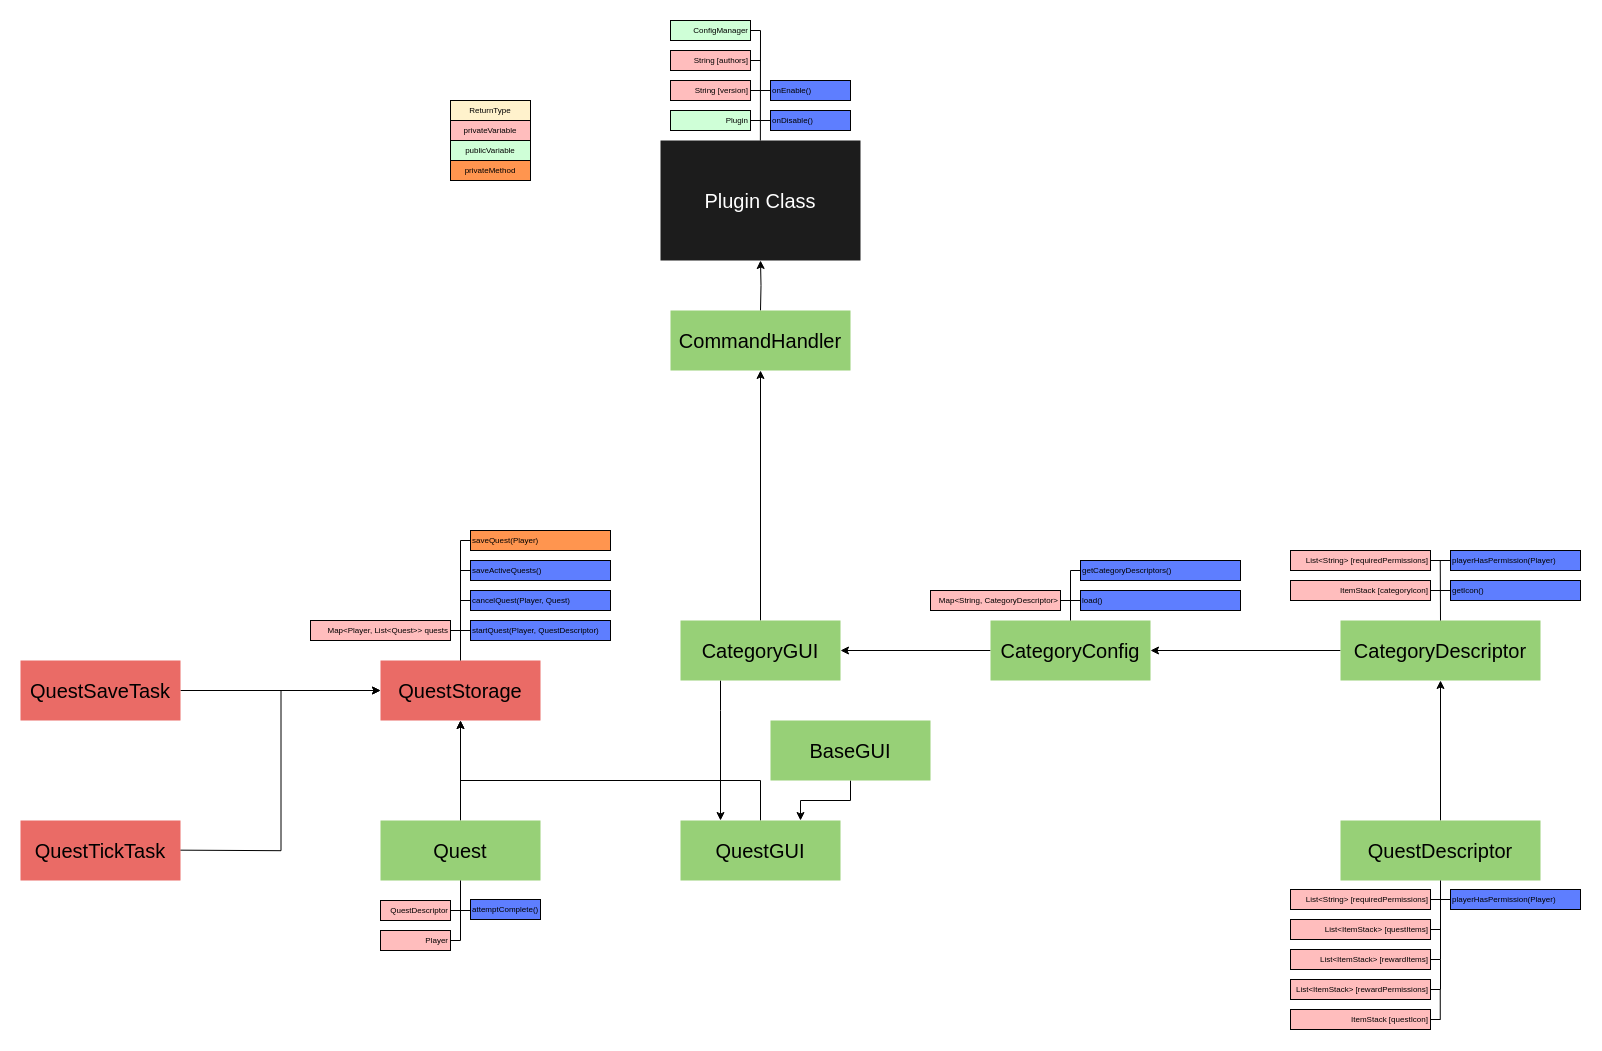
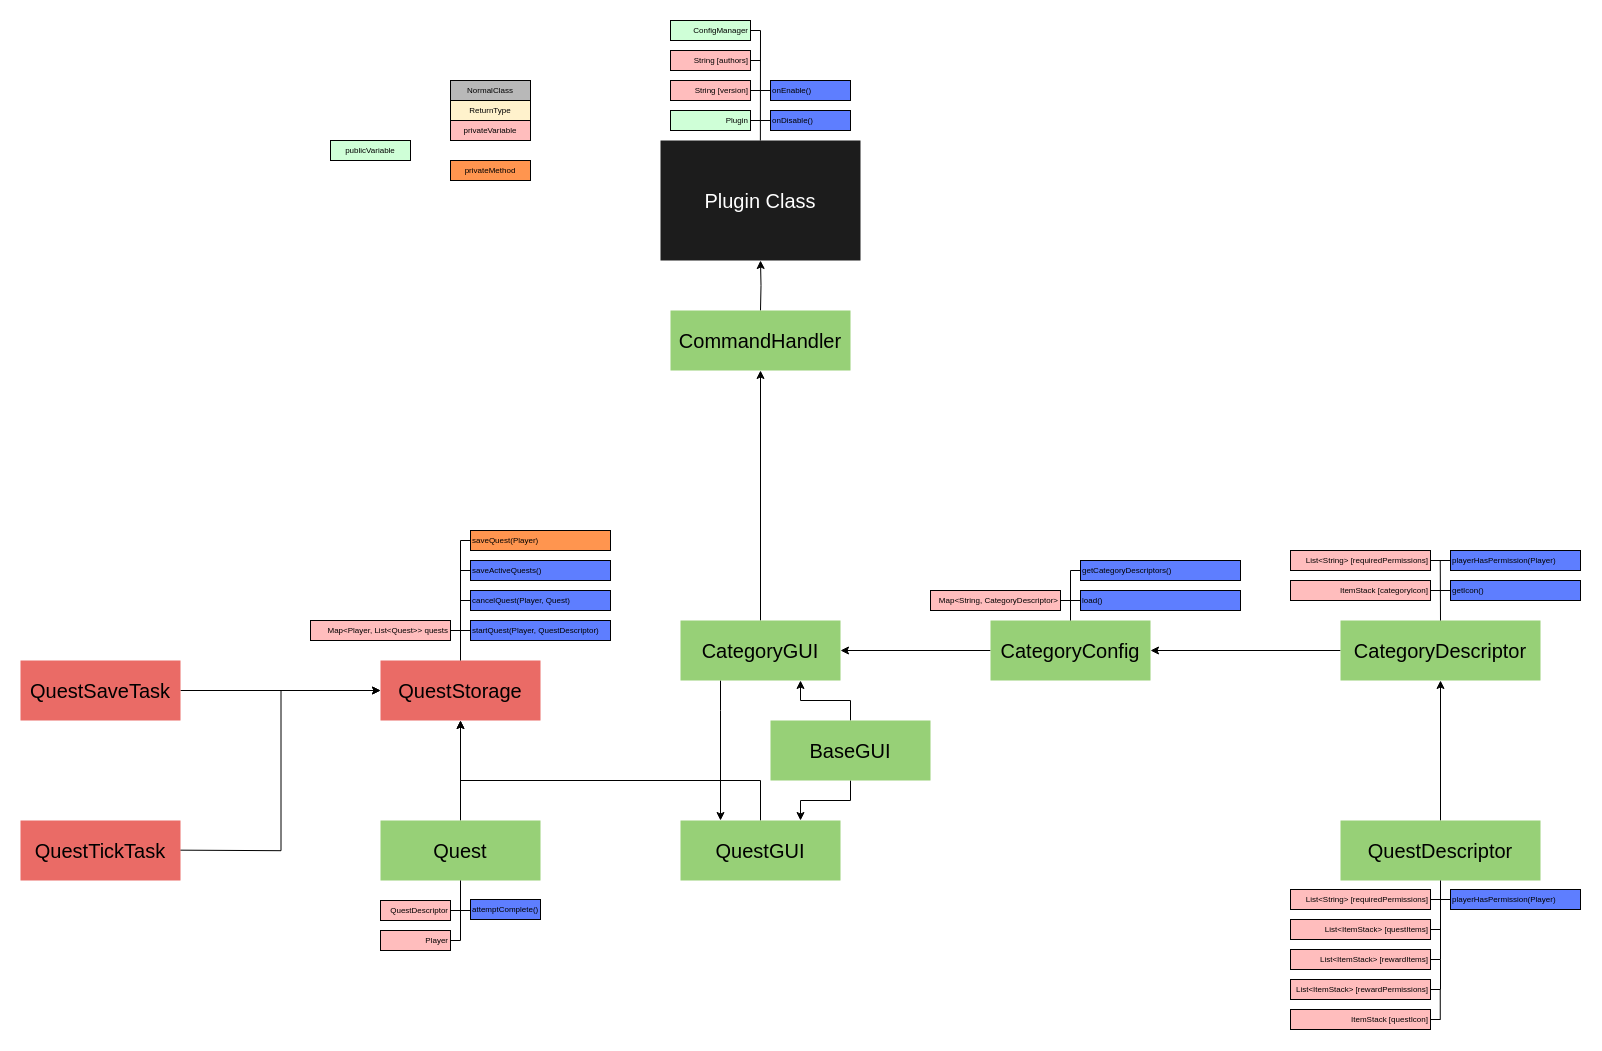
none -> (491, 91)
(491, 151) -> (371, 151)
none -> (830, 701)
